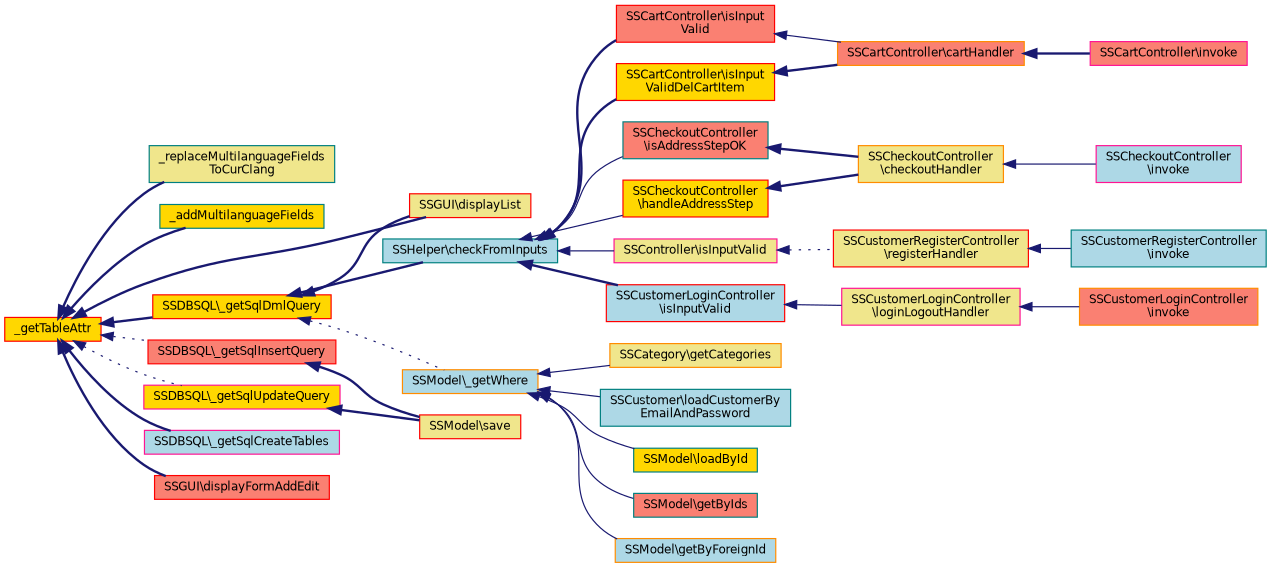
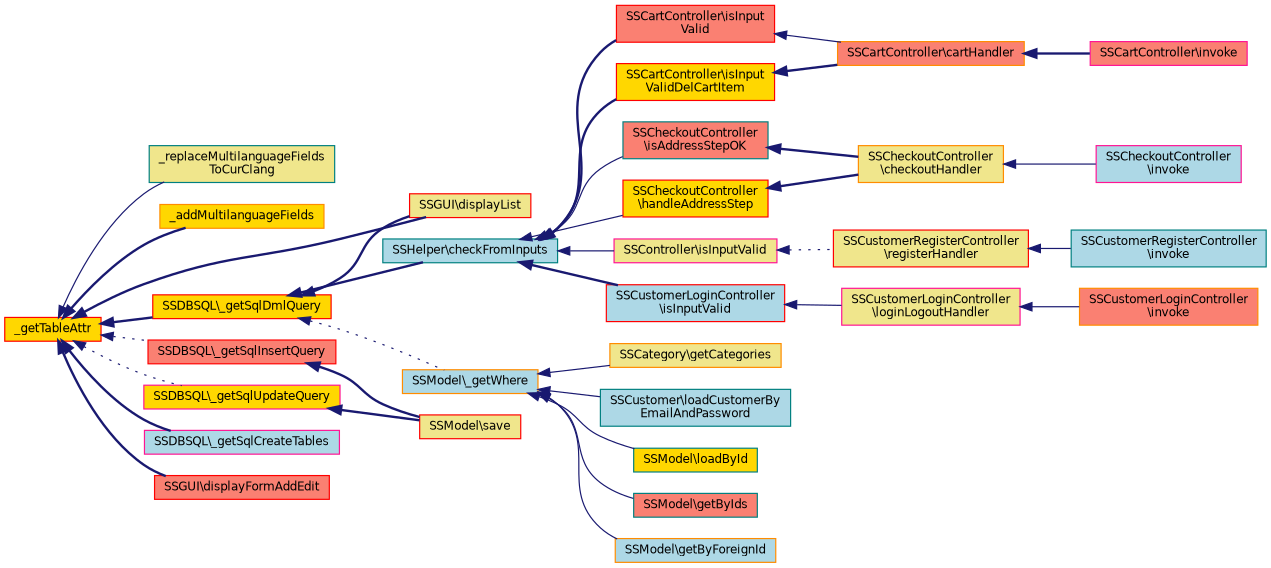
(242, 216) -> (242, 216)
(104, 236) -> (104, 236)
